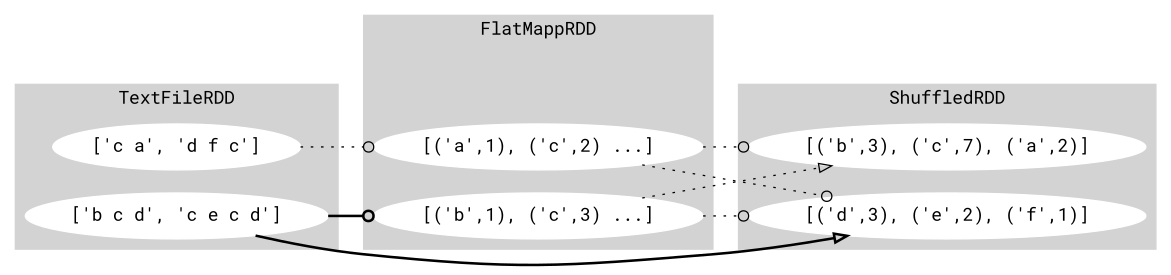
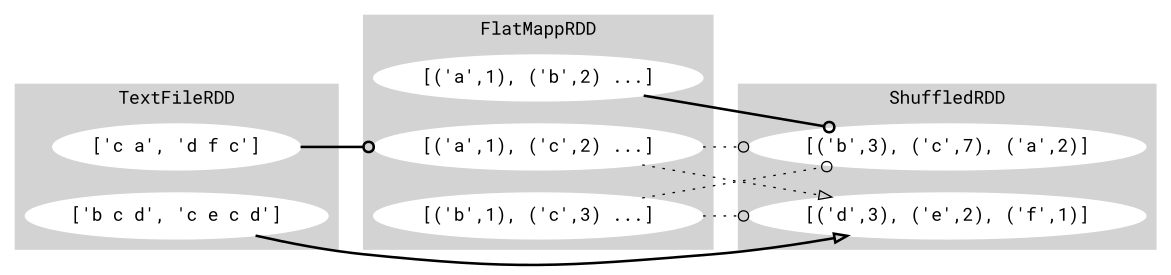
none -> (538, 78)
(330, 147) -> (330, 147)
(705, 176) -> (705, 176)
(704, 187) -> (704, 187)
(347, 216) -> none
